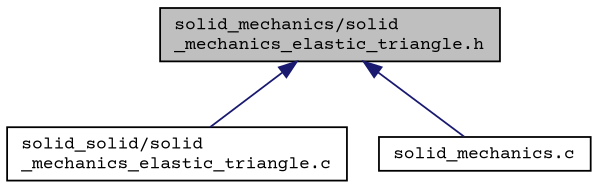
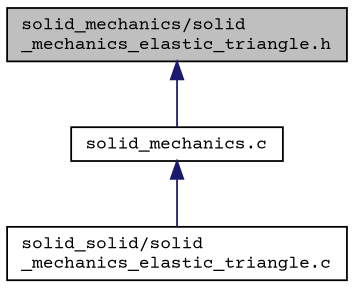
(246, 100) -> (177, 203)
